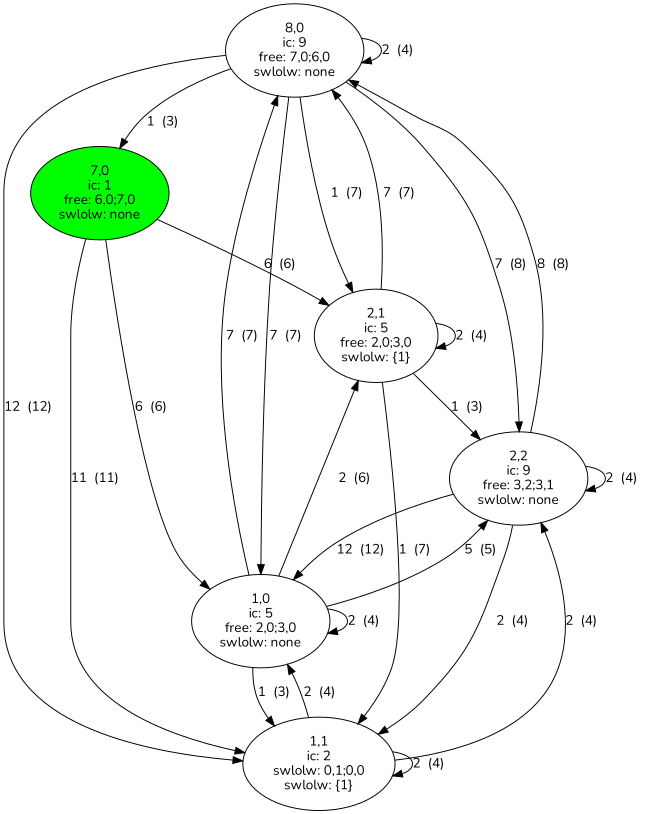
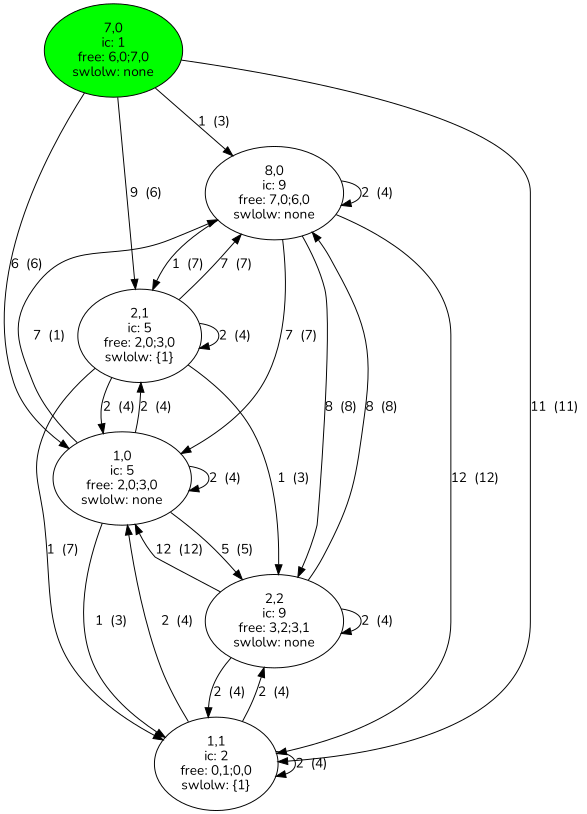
(172, 96) -> (190, 119)
(282, 264) -> (148, 193)
(512, 264) -> (343, 407)
(244, 336) -> (51, 336)
none -> (103, 400)
(356, 478) -> (158, 407)
(319, 764) -> (216, 764)
